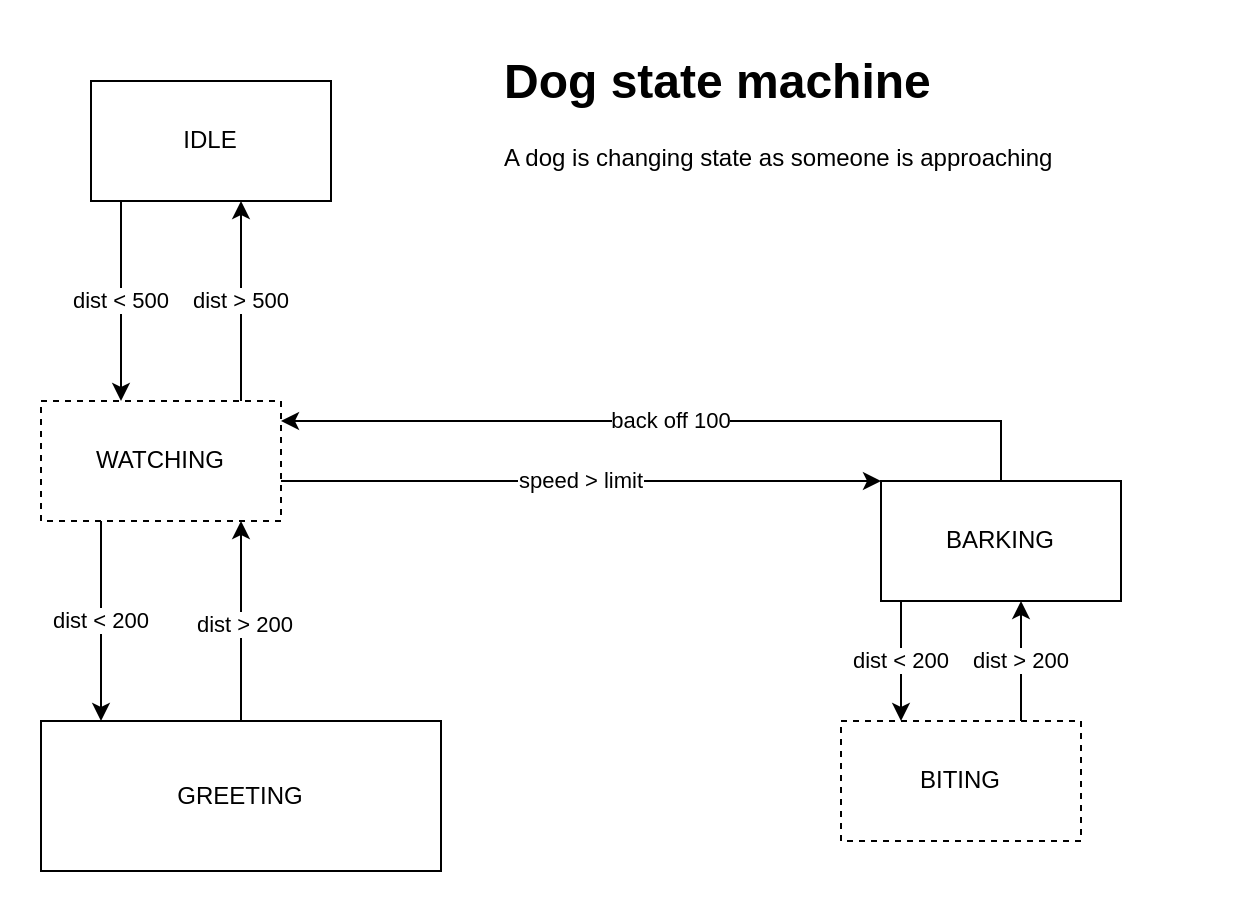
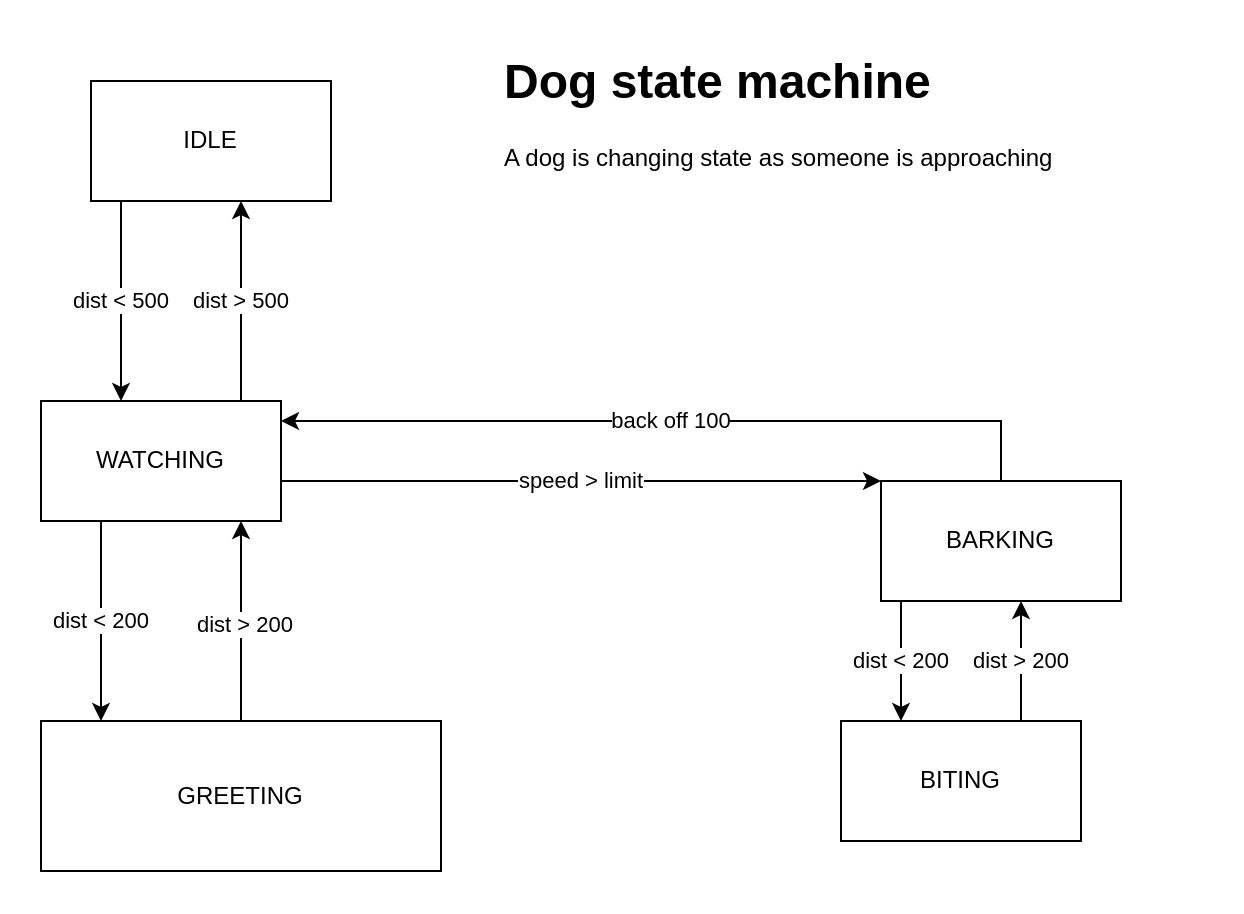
(161, 461) -> (161, 461)
(961, 781) -> (961, 781)
